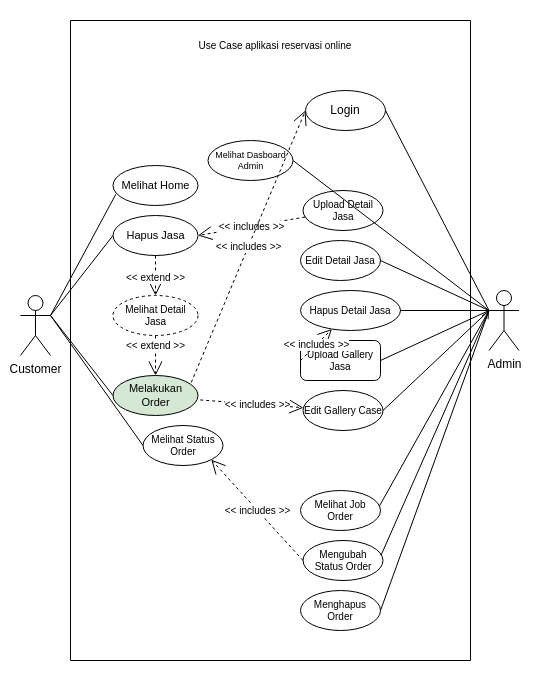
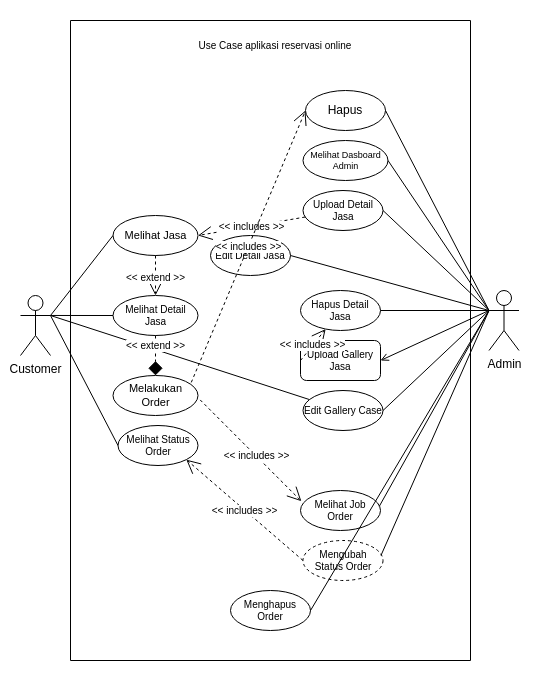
(346, 111) -> (346, 111)
(251, 161) -> (346, 161)
(156, 186) -> none
(94, 235) -> none
(156, 236) -> (156, 236)
none -> (429, 254)
(341, 261) -> (251, 256)
(351, 311) -> (341, 311)
none -> (83, 315)
(156, 316) -> (156, 316)
(384, 359) -> (385, 358)
(156, 366) -> (156, 361)
(92, 369) -> (235, 375)
(449, 381) -> (451, 379)
(156, 396) -> (156, 396)
(250, 404) -> (250, 450)
(183, 446) -> (158, 446)
(343, 561) -> (343, 561)
(341, 611) -> (271, 611)
